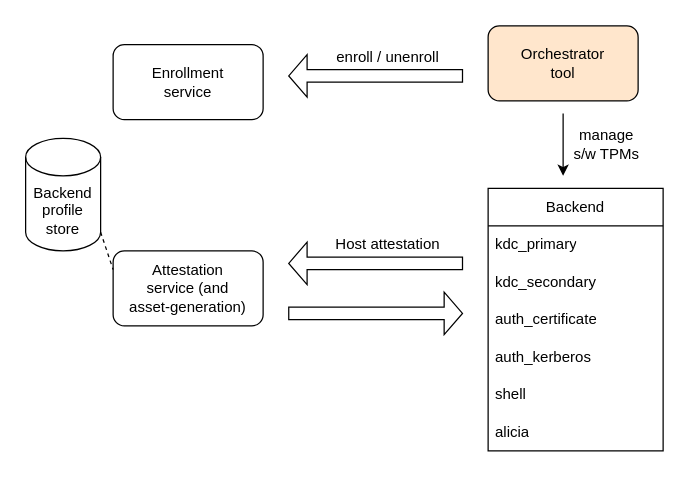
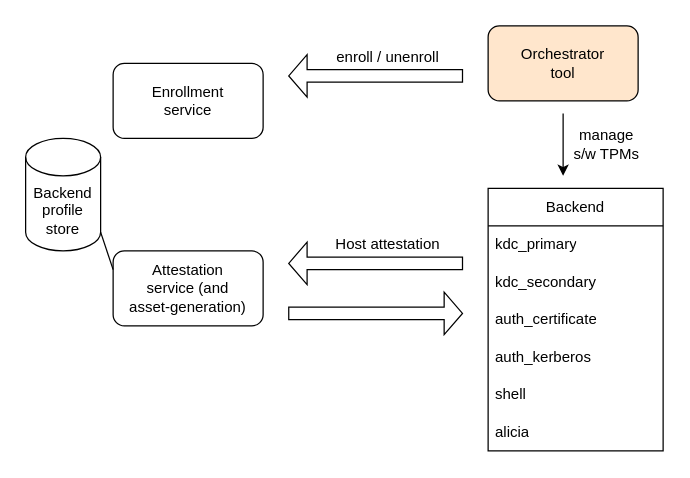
(188, 82) -> (188, 101)
(107, 251) -> (107, 251)
